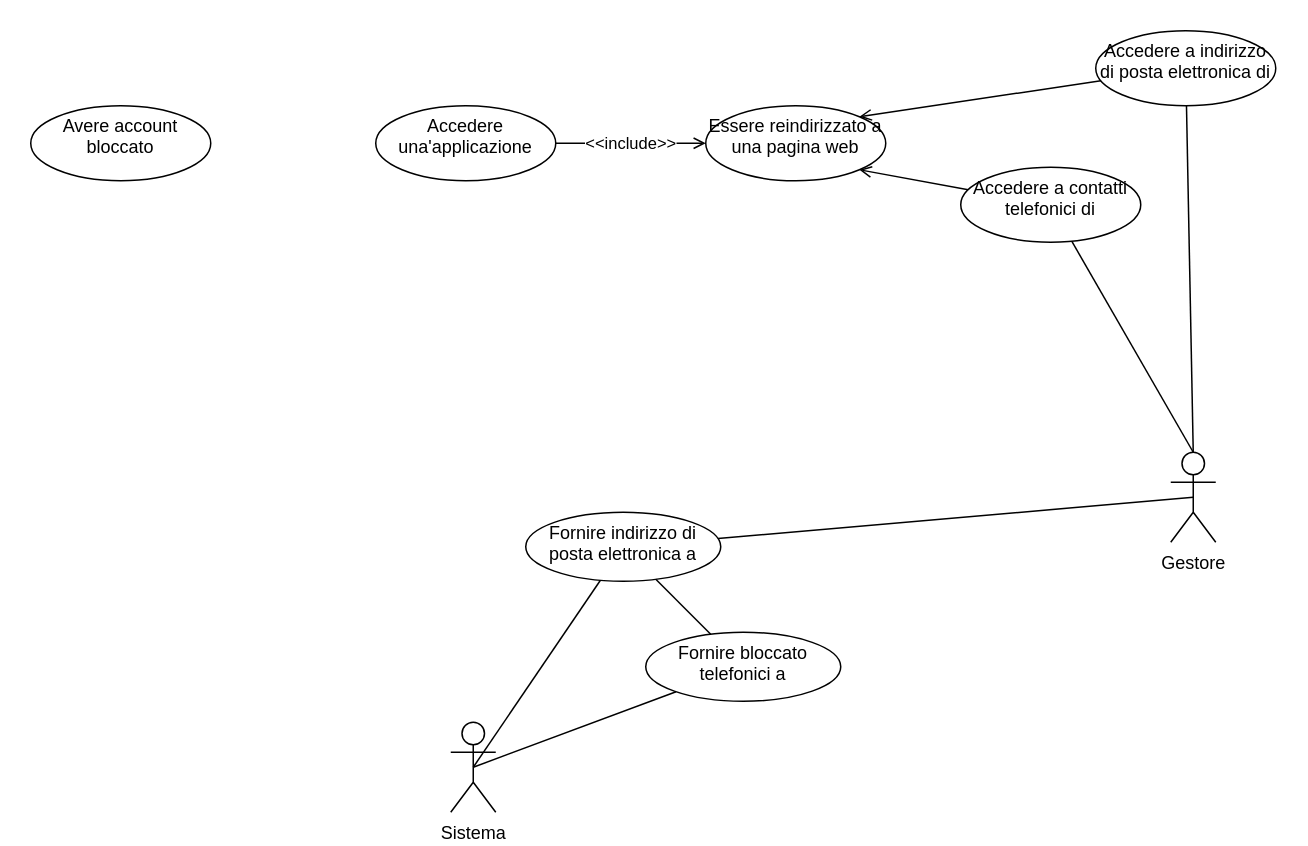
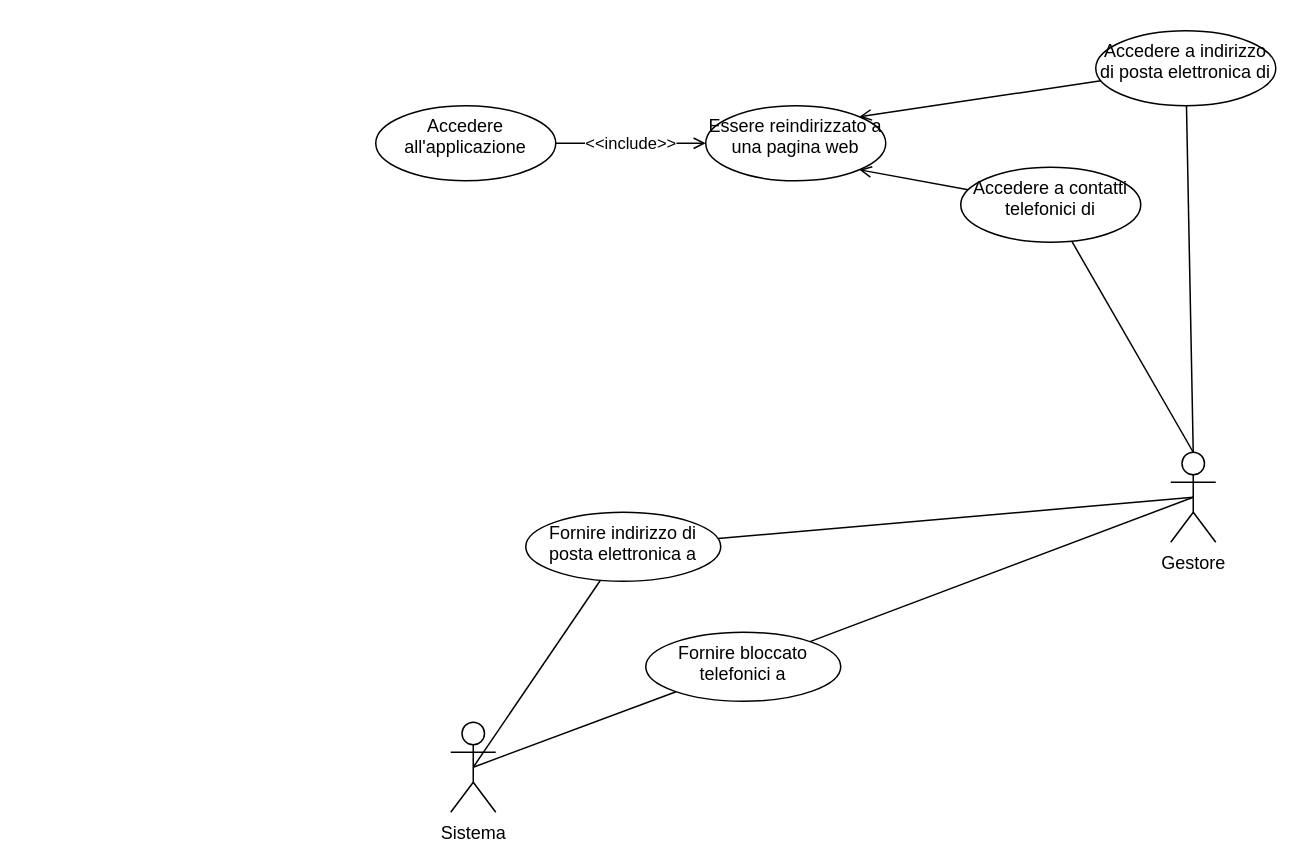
(466, 138) -> (466, 138)
(121, 143) -> none
(684, 607) -> (999, 570)
